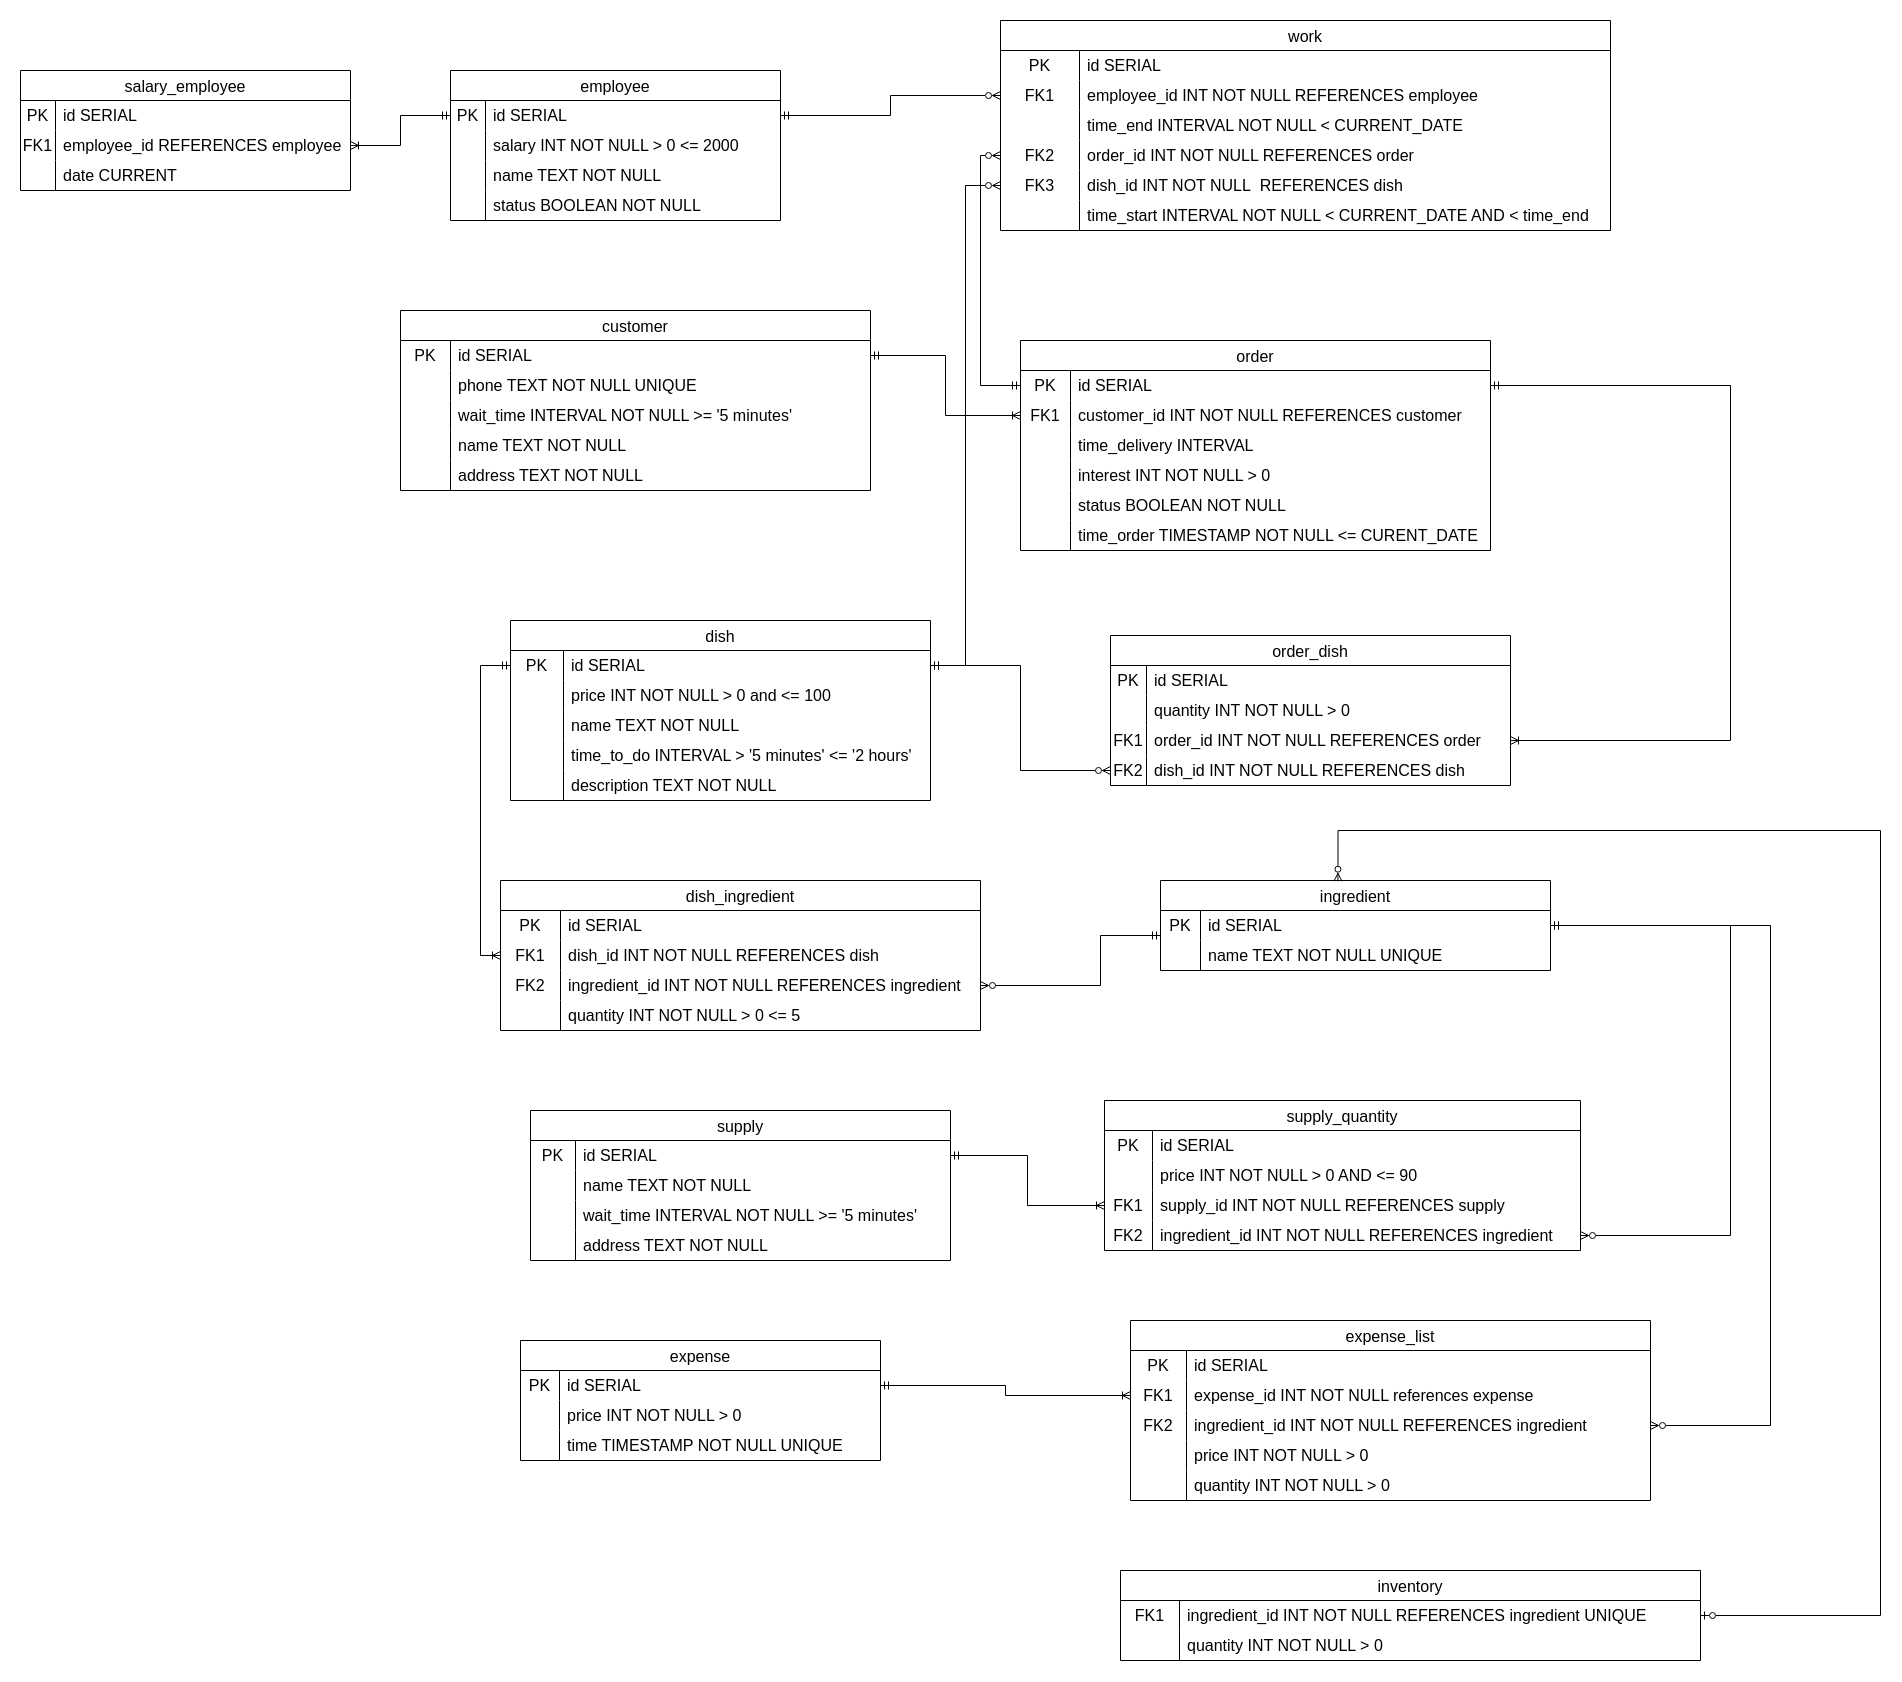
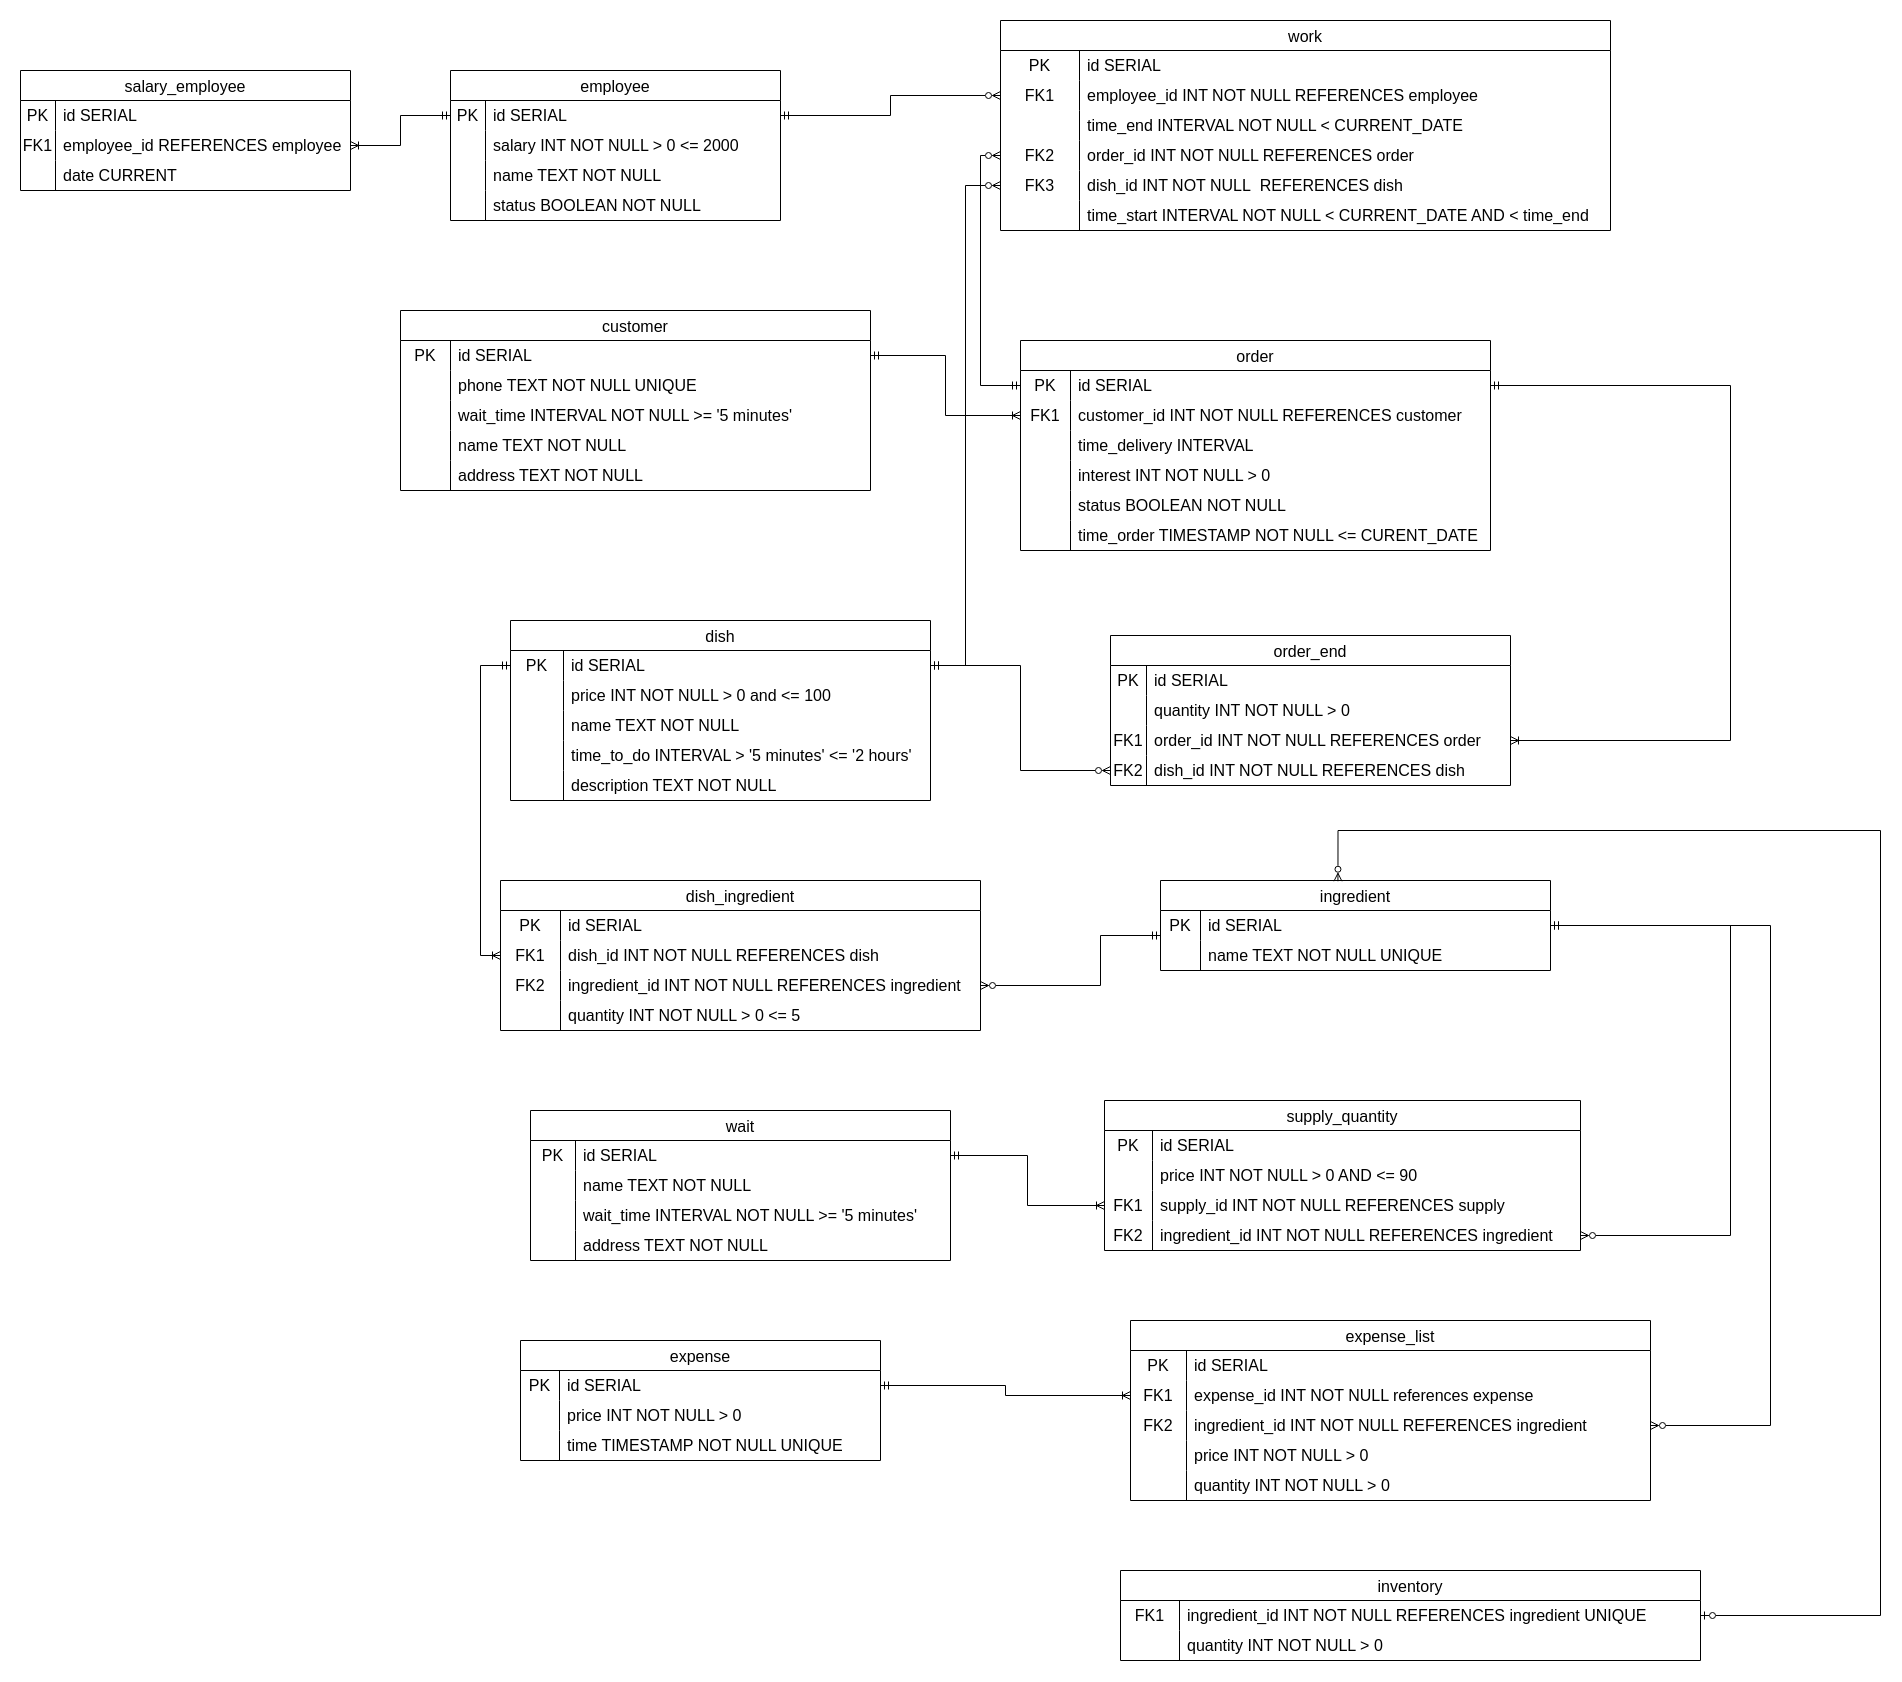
(1310, 652) -> (1310, 652)
(740, 1127) -> (740, 1127)
